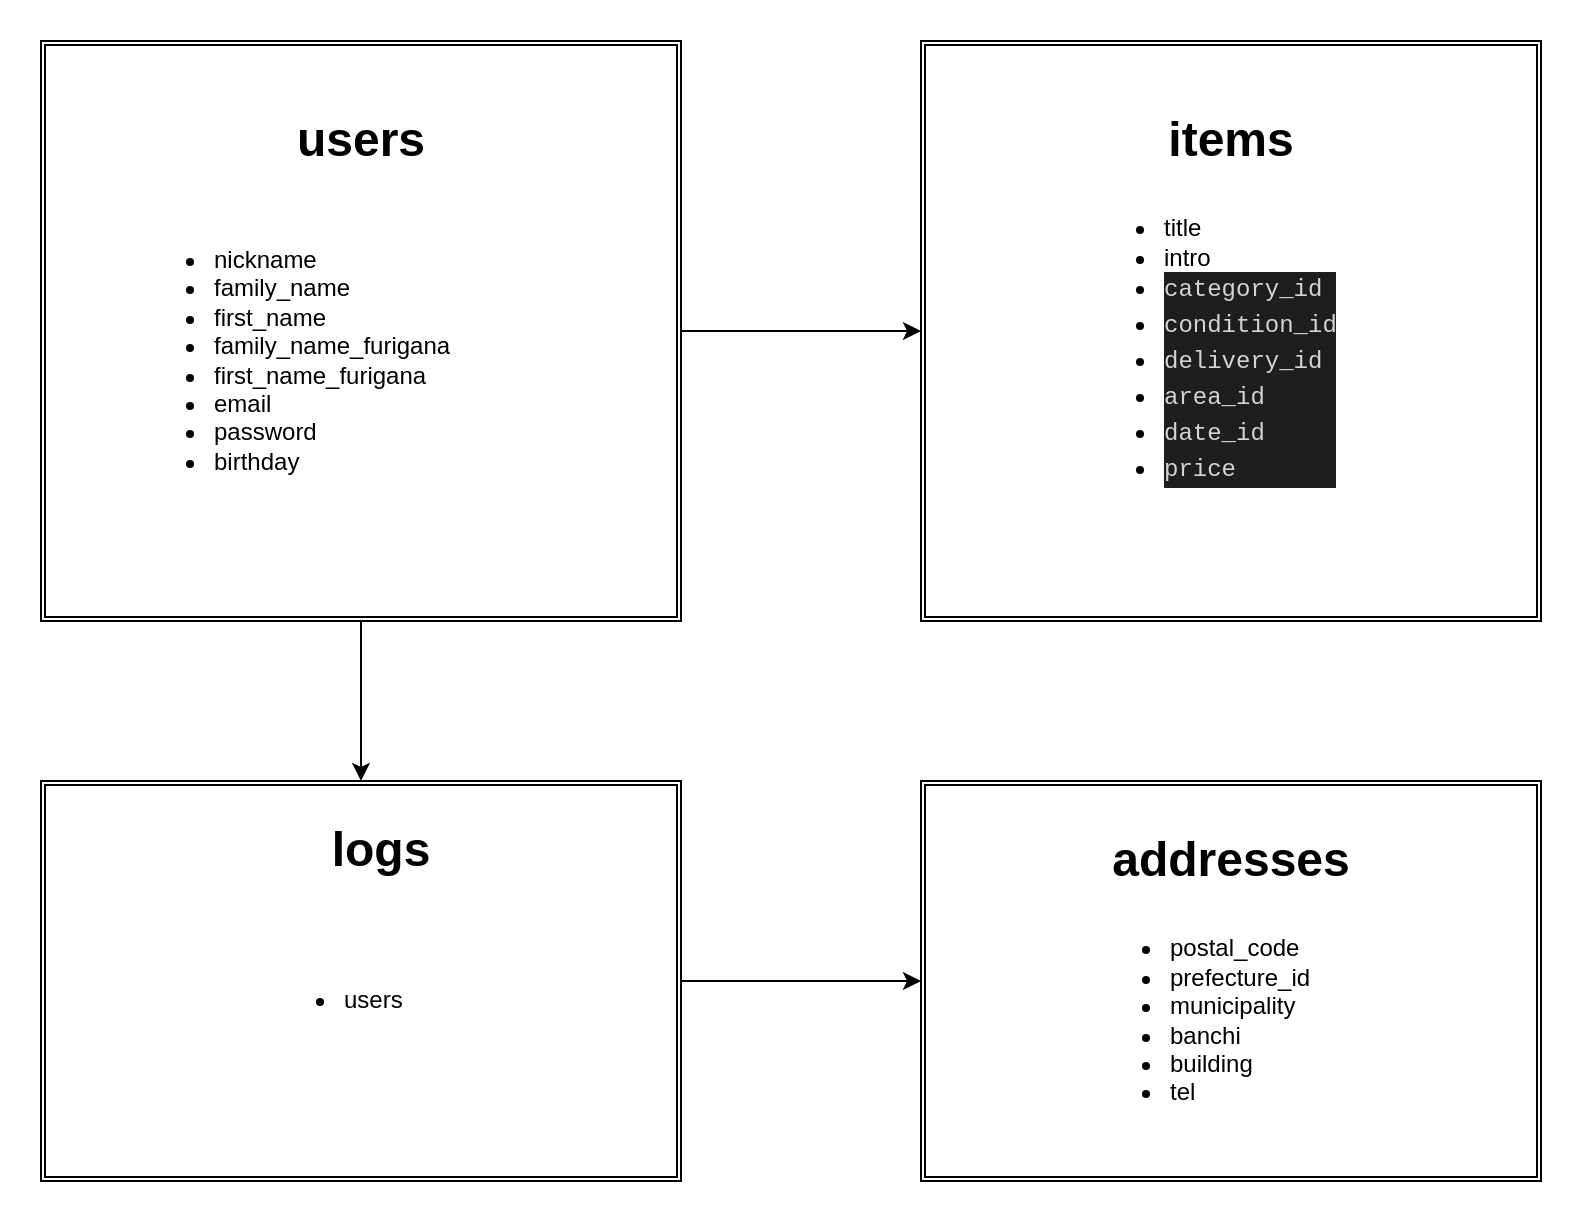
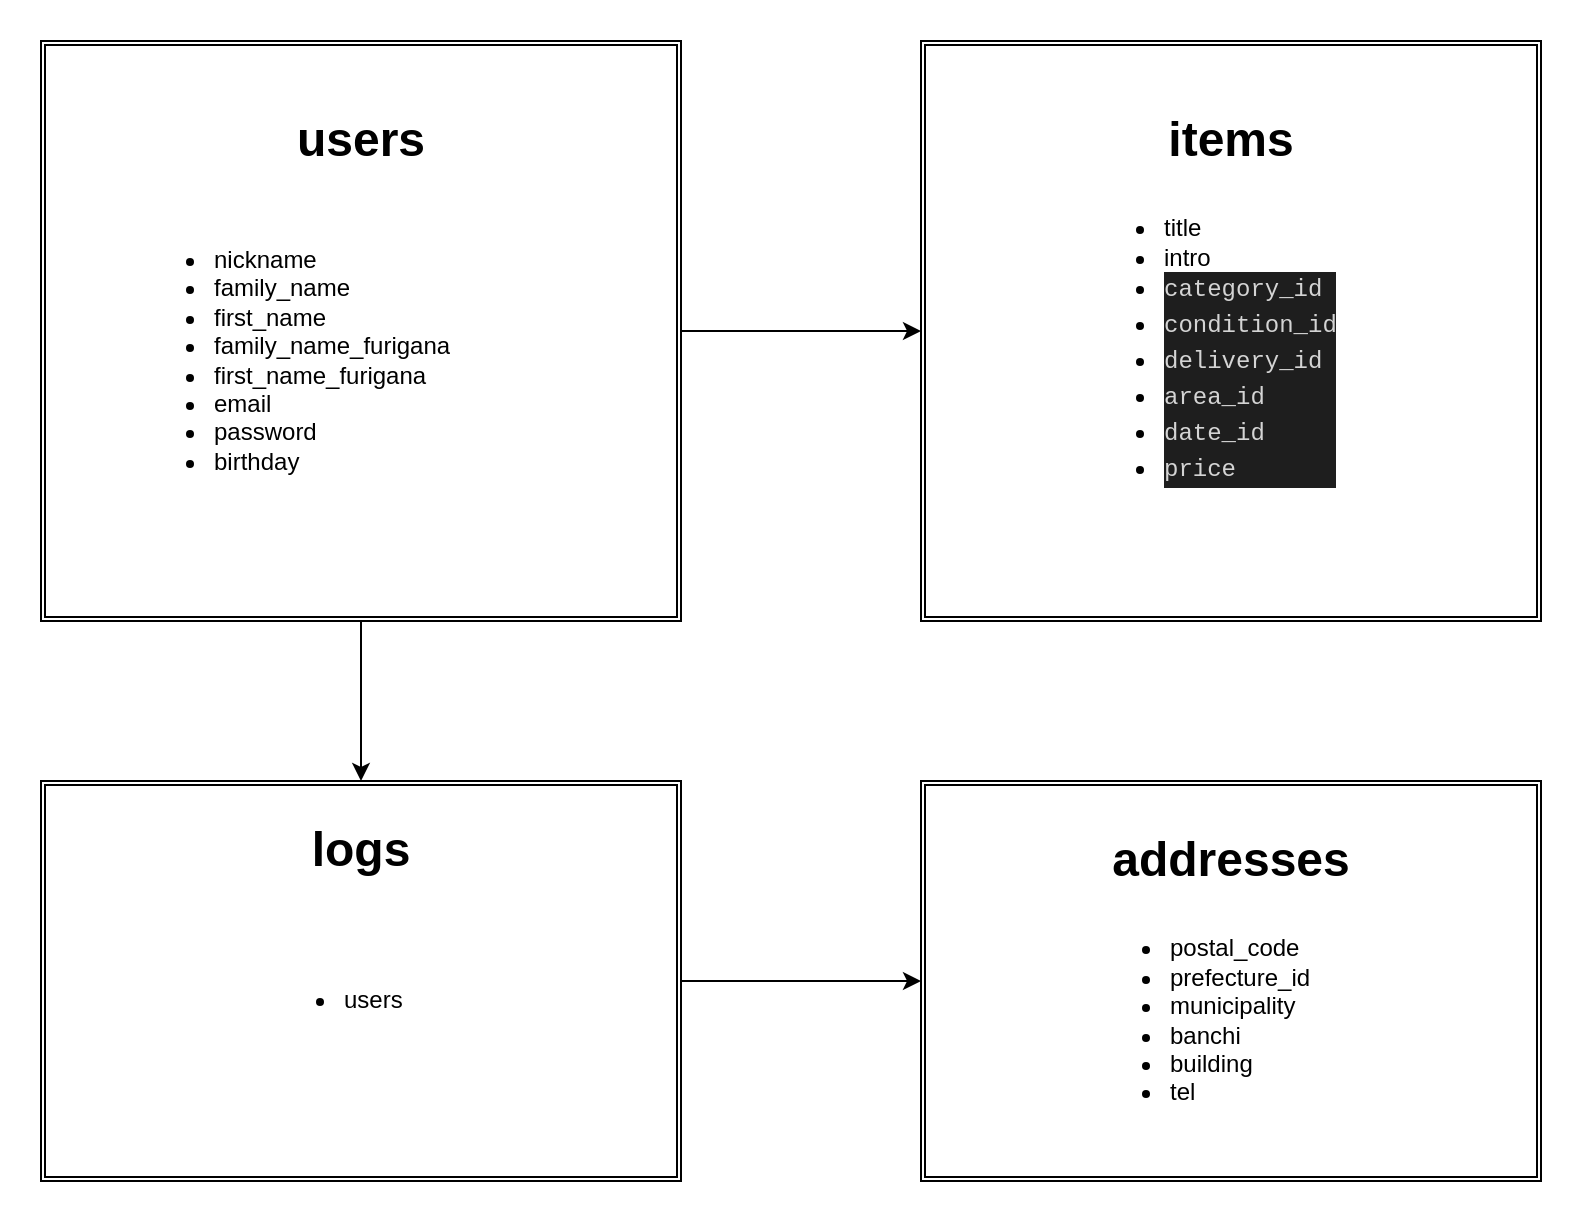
(381, 851) -> (361, 851)
